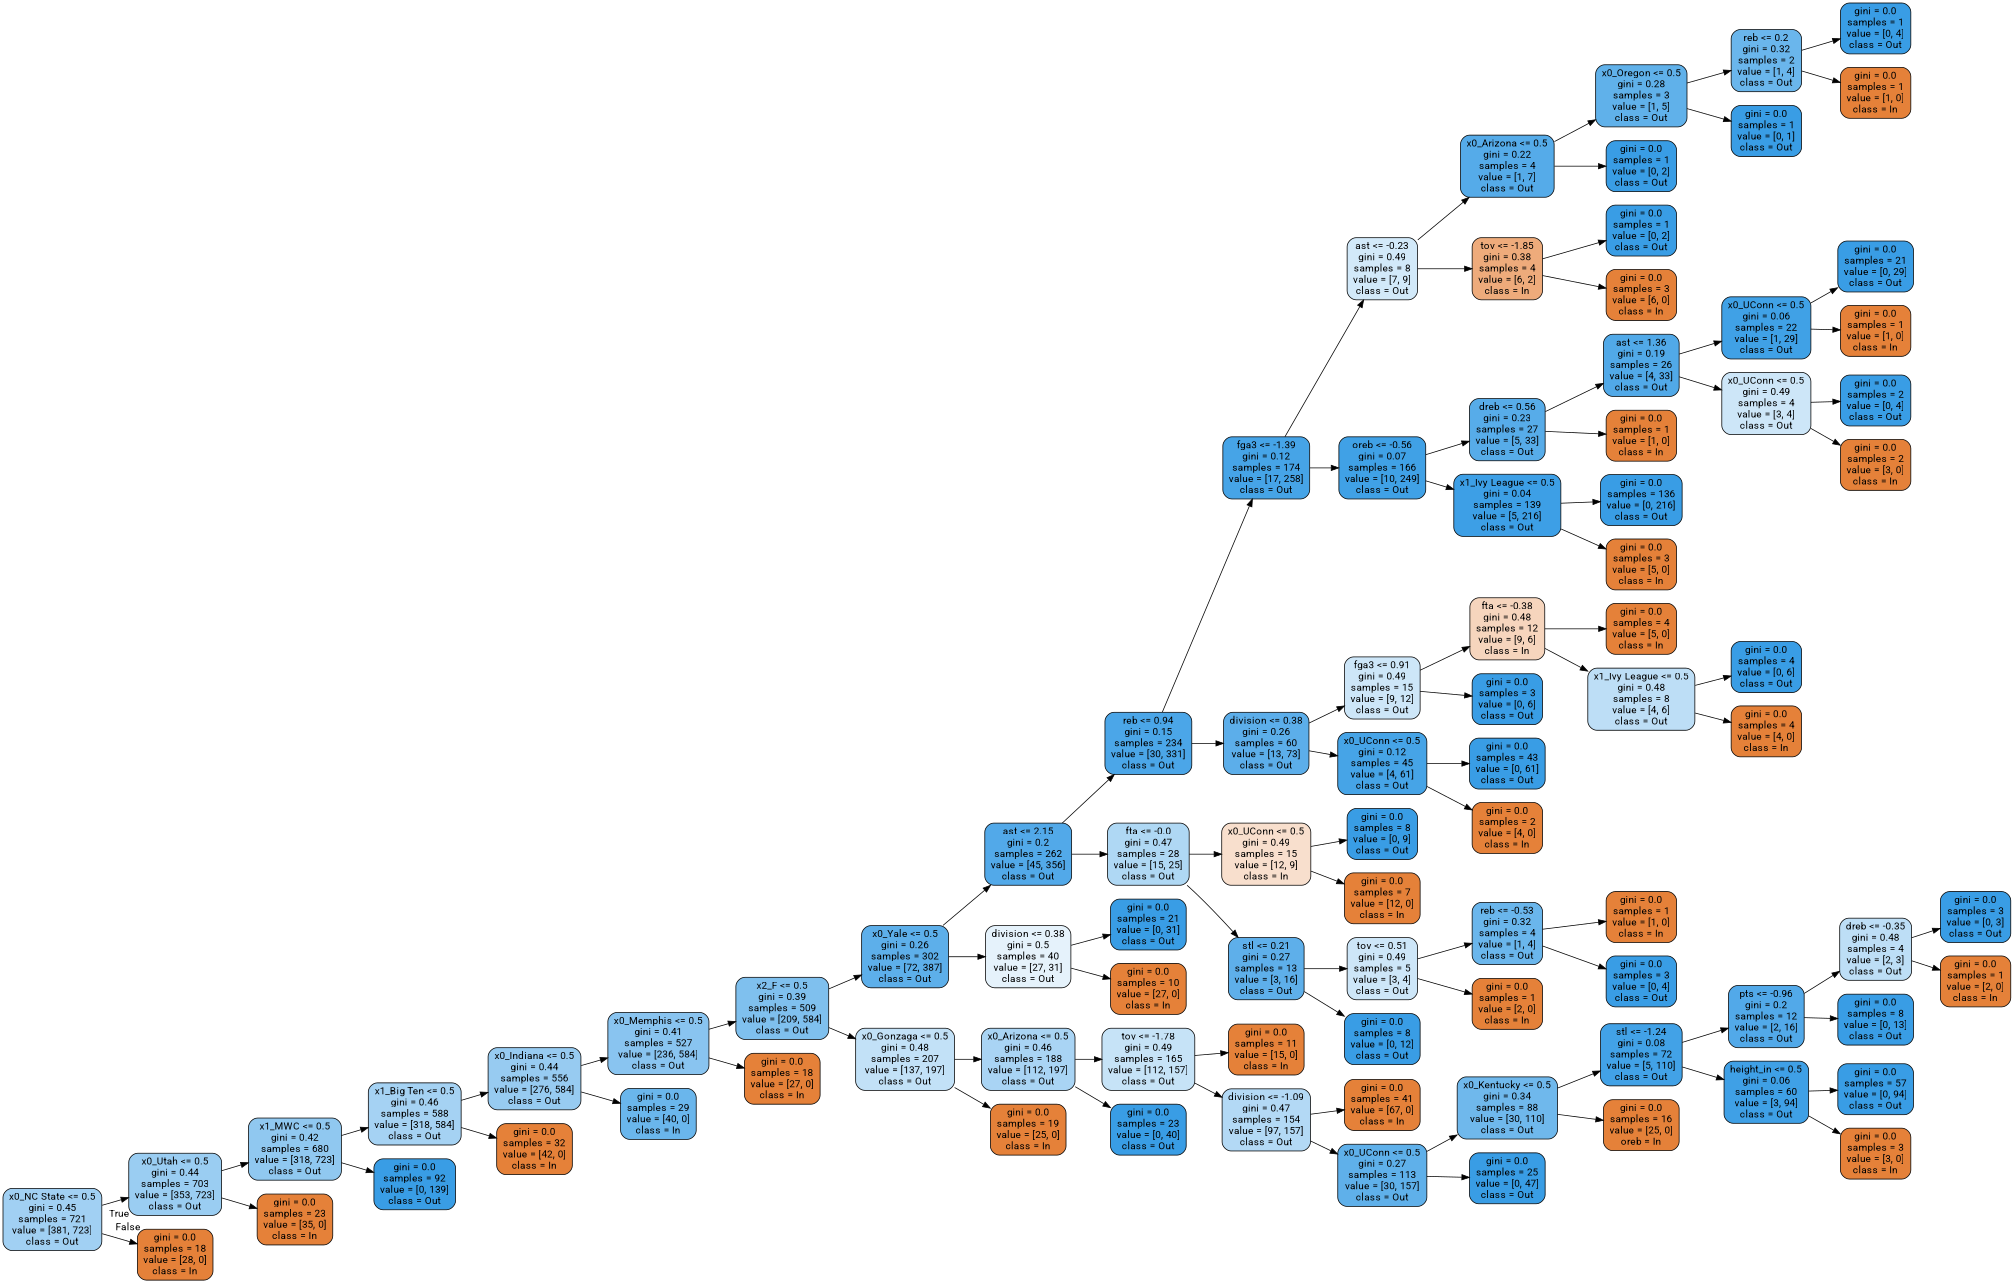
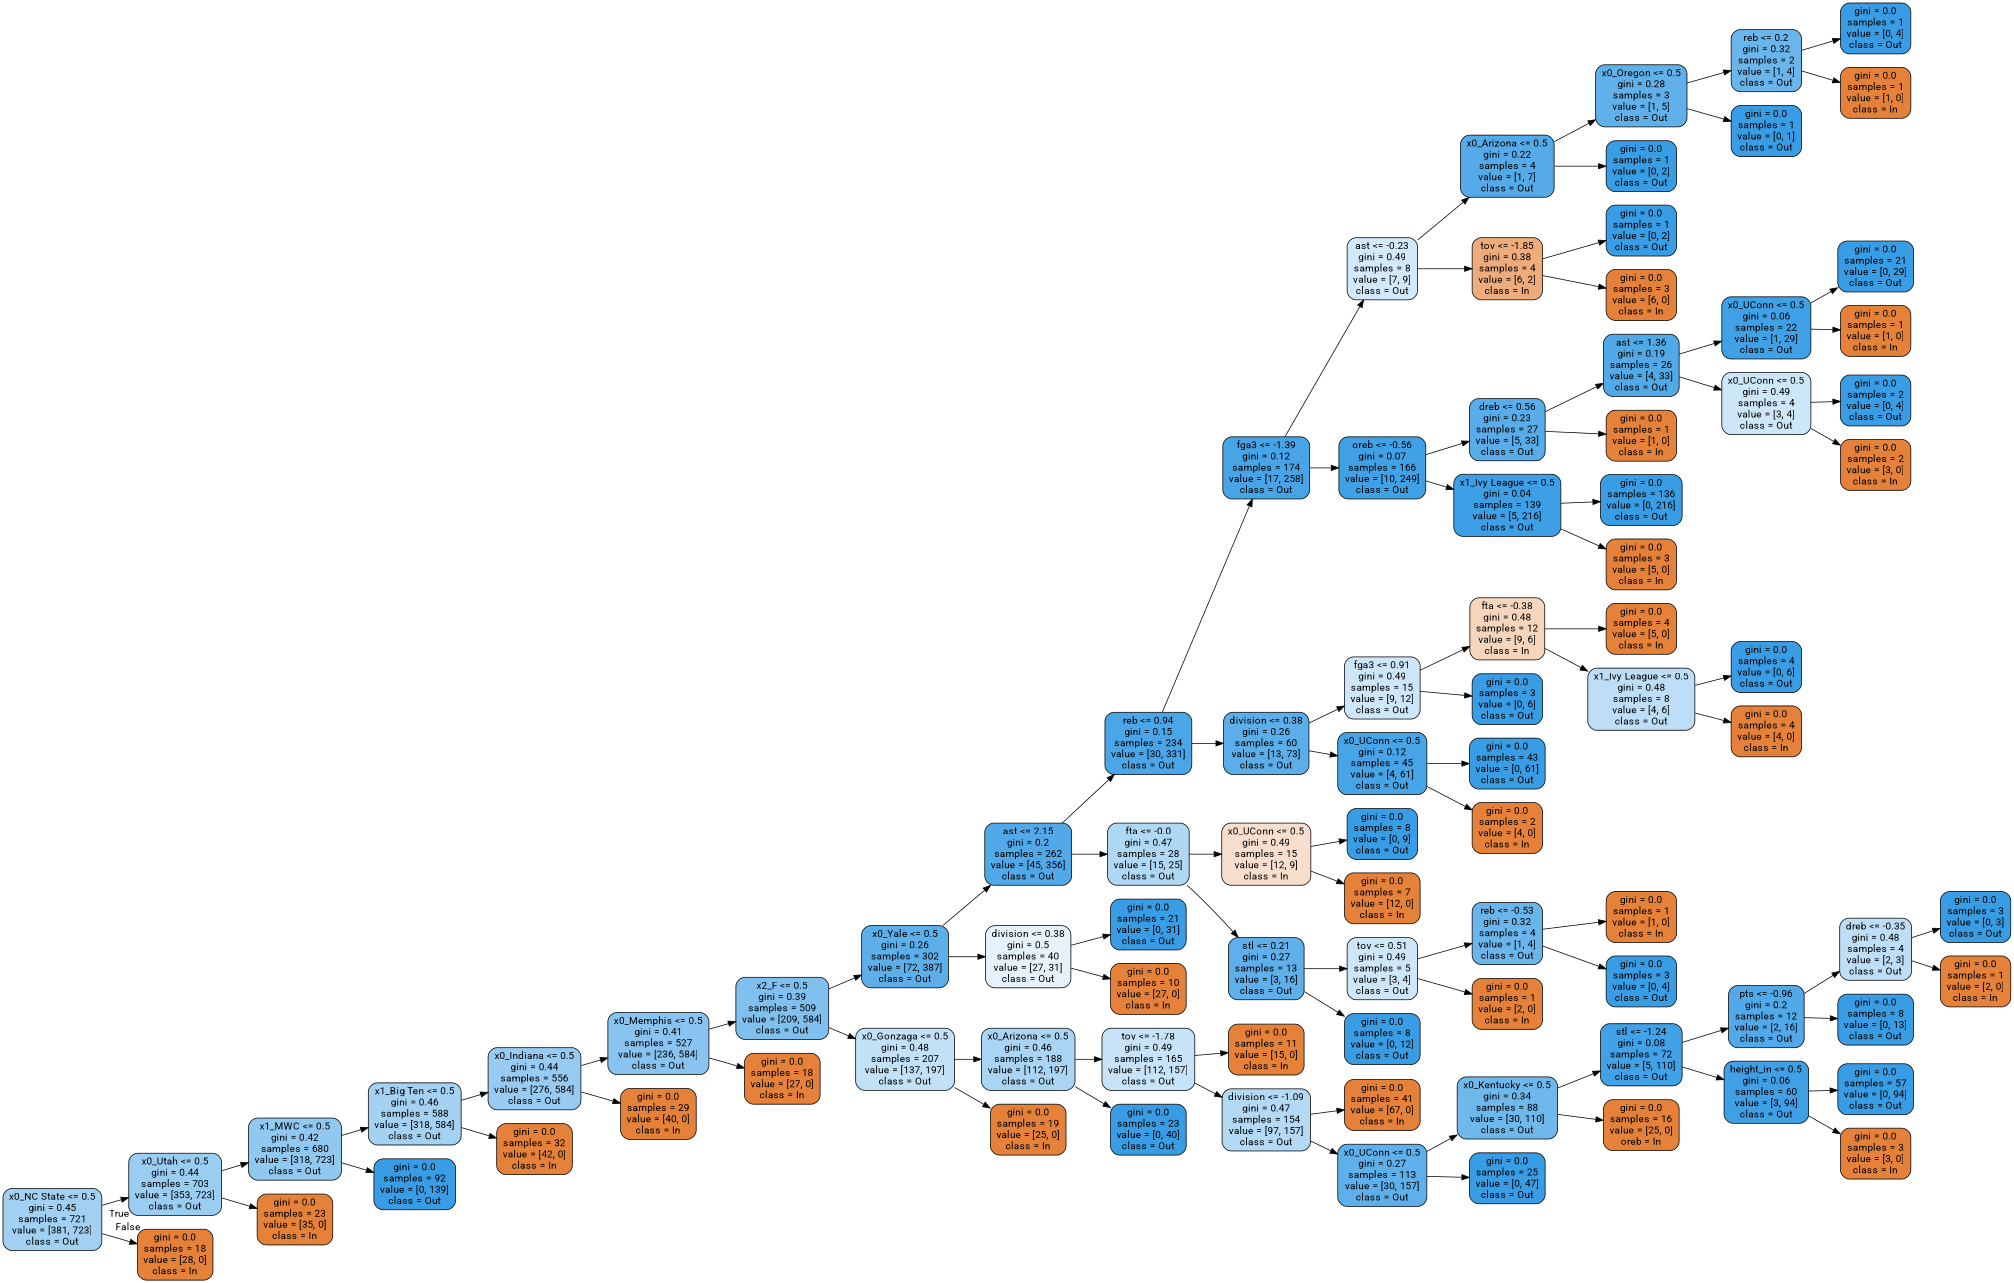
(658, 1114) -> (658, 1114)
